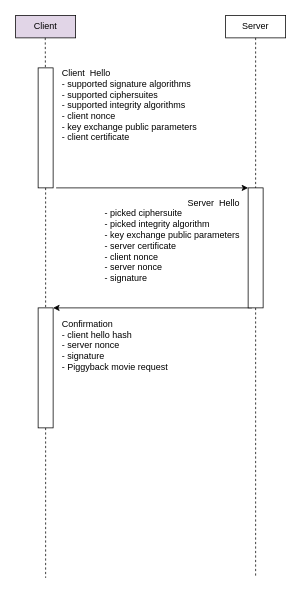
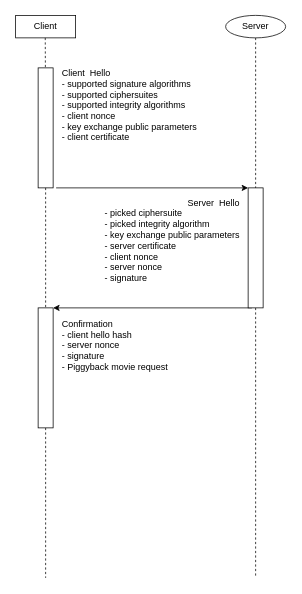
(45, 27) -> (45, 27)
(255, 27) -> (255, 27)
